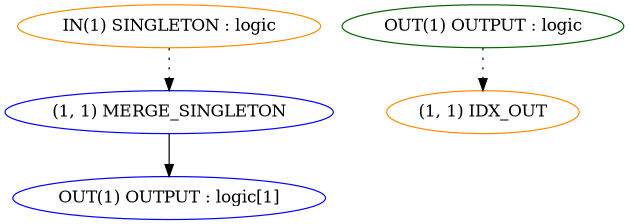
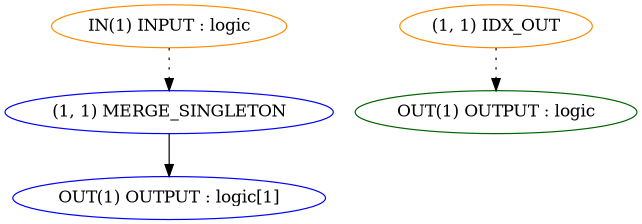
(169, 26) -> (169, 26)
(483, 63) -> (496, 63)
